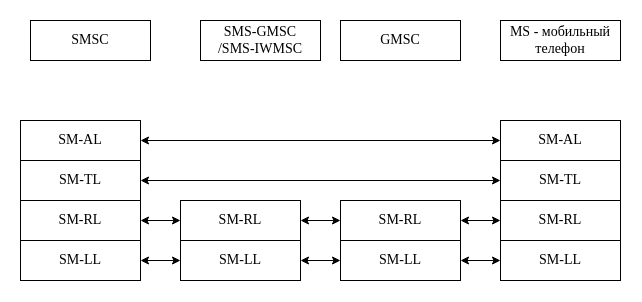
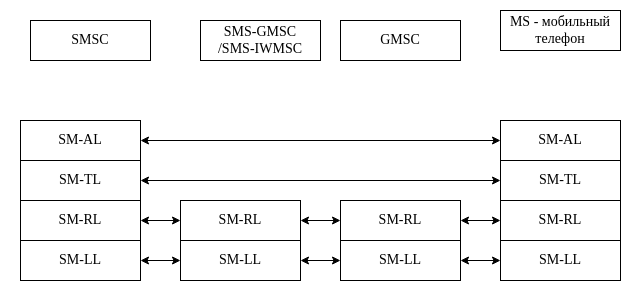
(561, 41) -> (561, 31)
